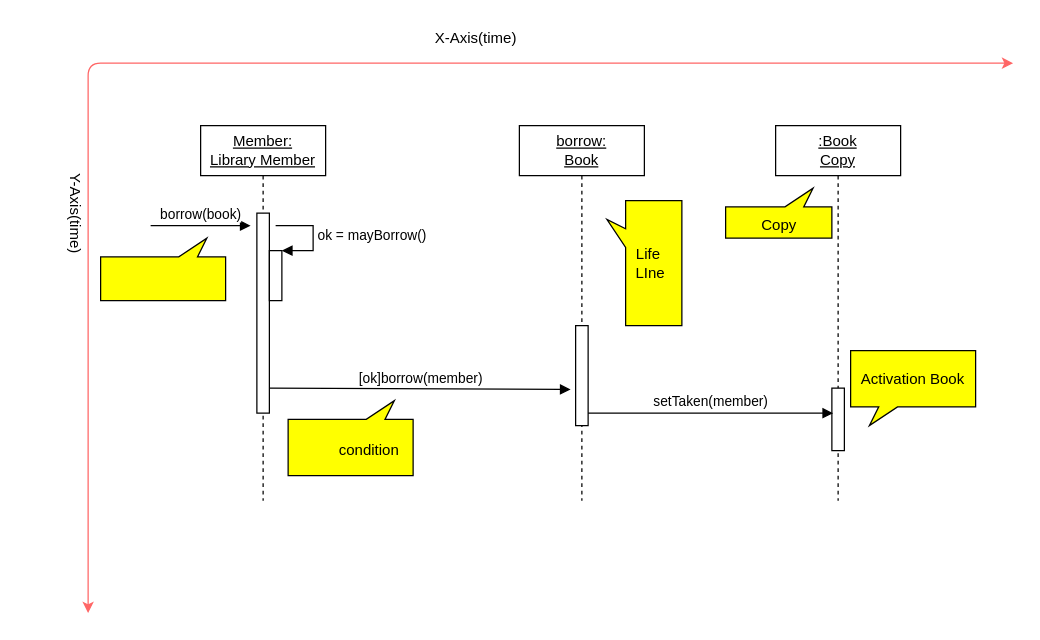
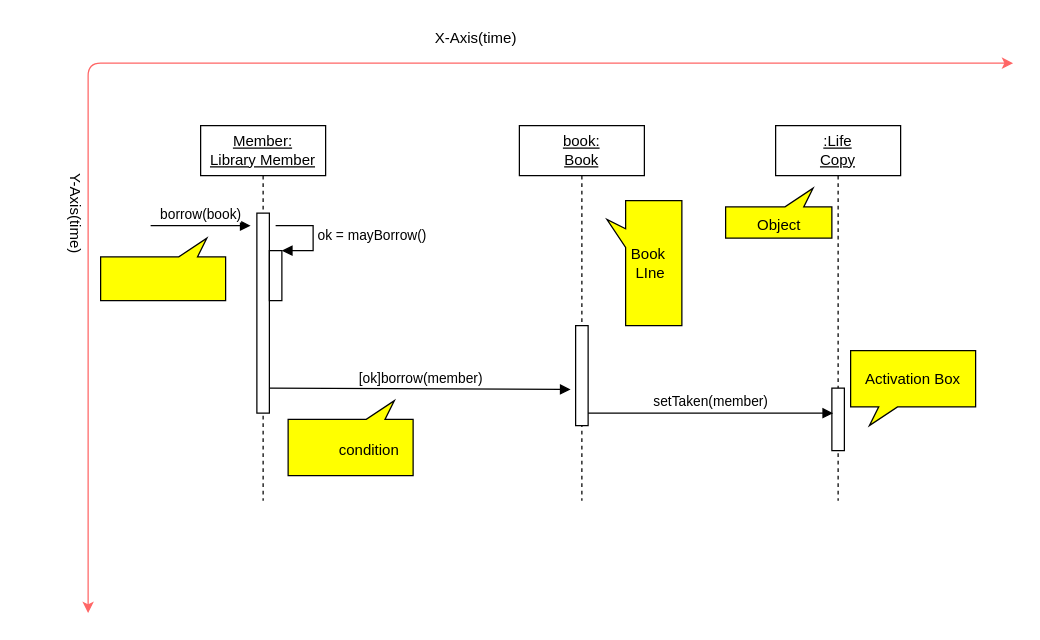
(582, 151) -> (582, 151)
(838, 151) -> (838, 151)
(779, 226) -> (779, 226)
(651, 263) -> (651, 263)
(913, 379) -> (913, 379)
